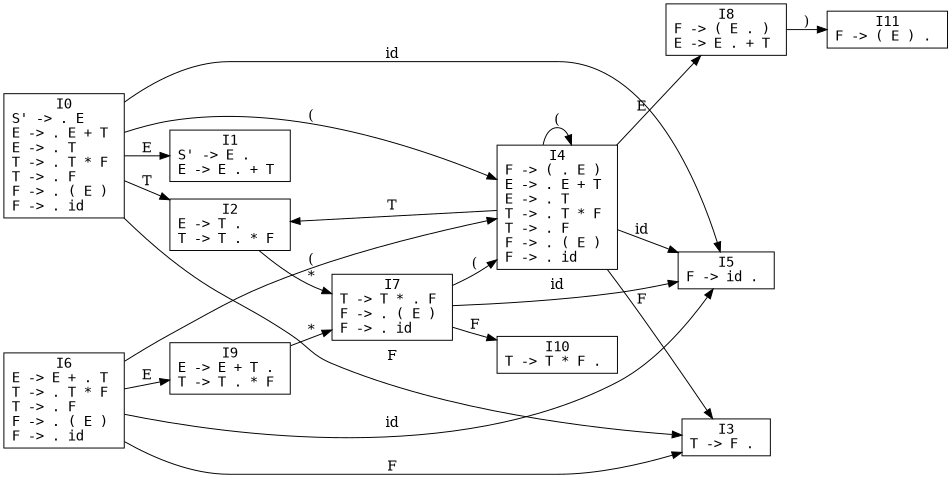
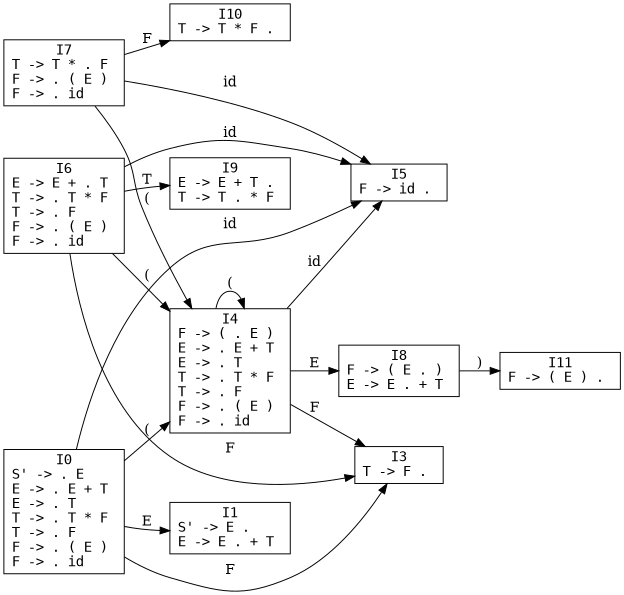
(230, 225) -> none
(307, 339) -> none
(147, 376) -> (147, 180)
